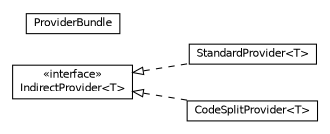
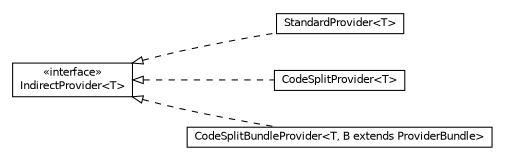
(73, 23) -> none
none -> (340, 137)
